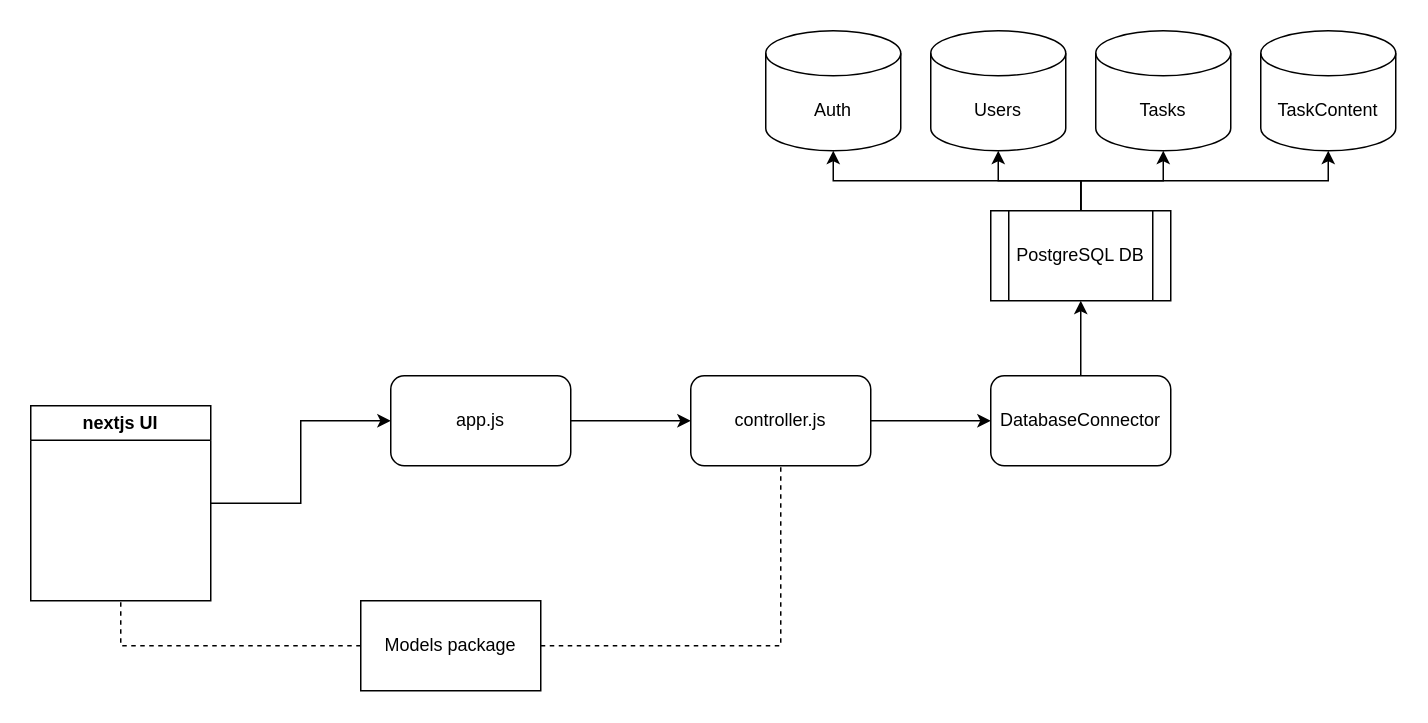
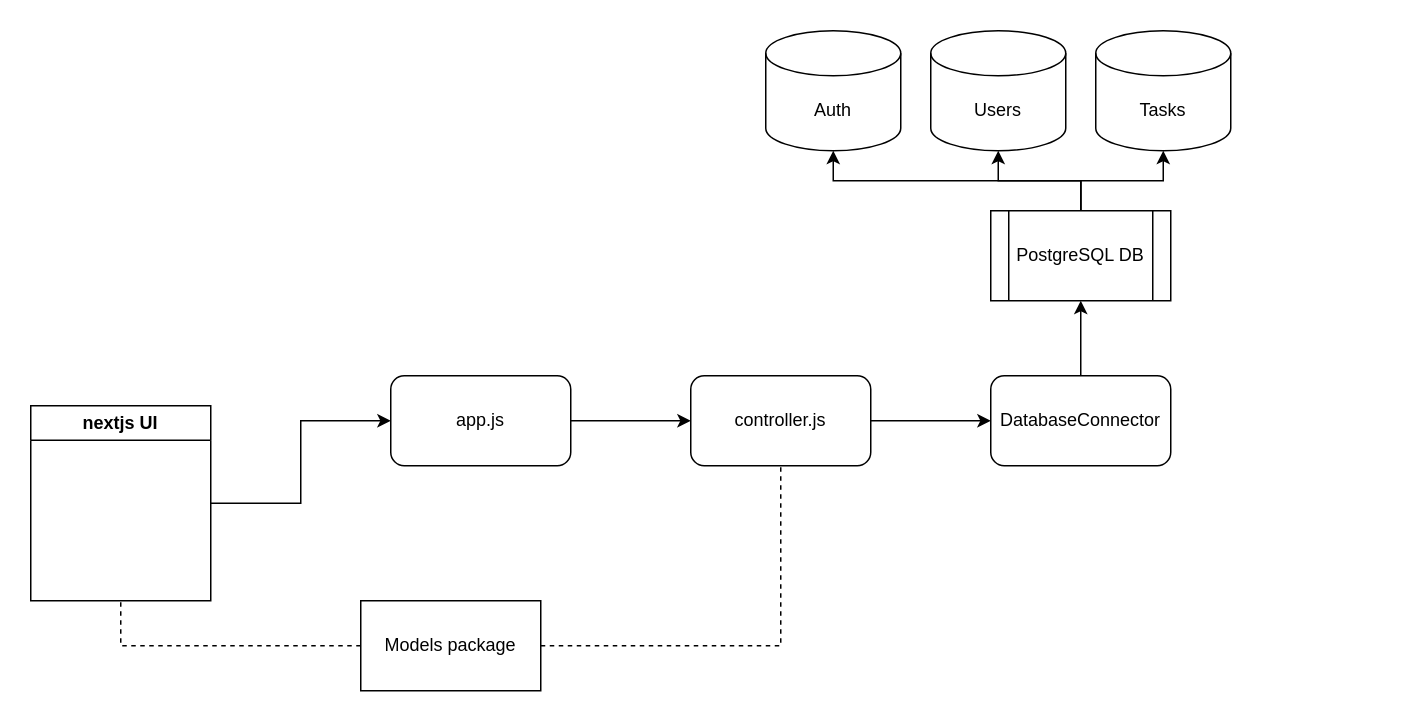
(1328, 91) -> none
(1256, 181) -> none
